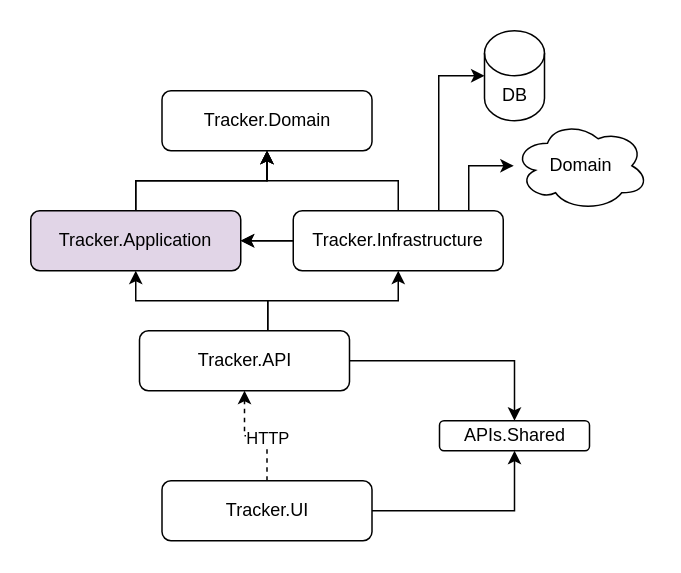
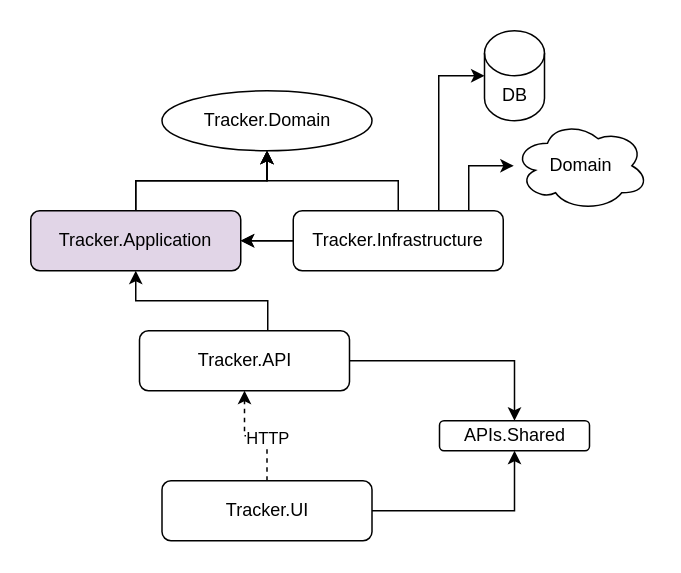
(267, 121) -> (267, 121)
(343, 301) -> none
